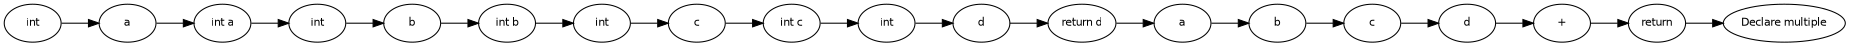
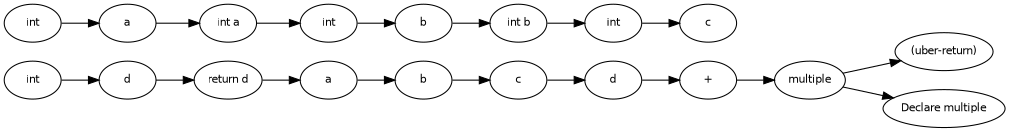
(792, 23) -> none
(1657, 23) -> (810, 80)
none -> (944, 52)
